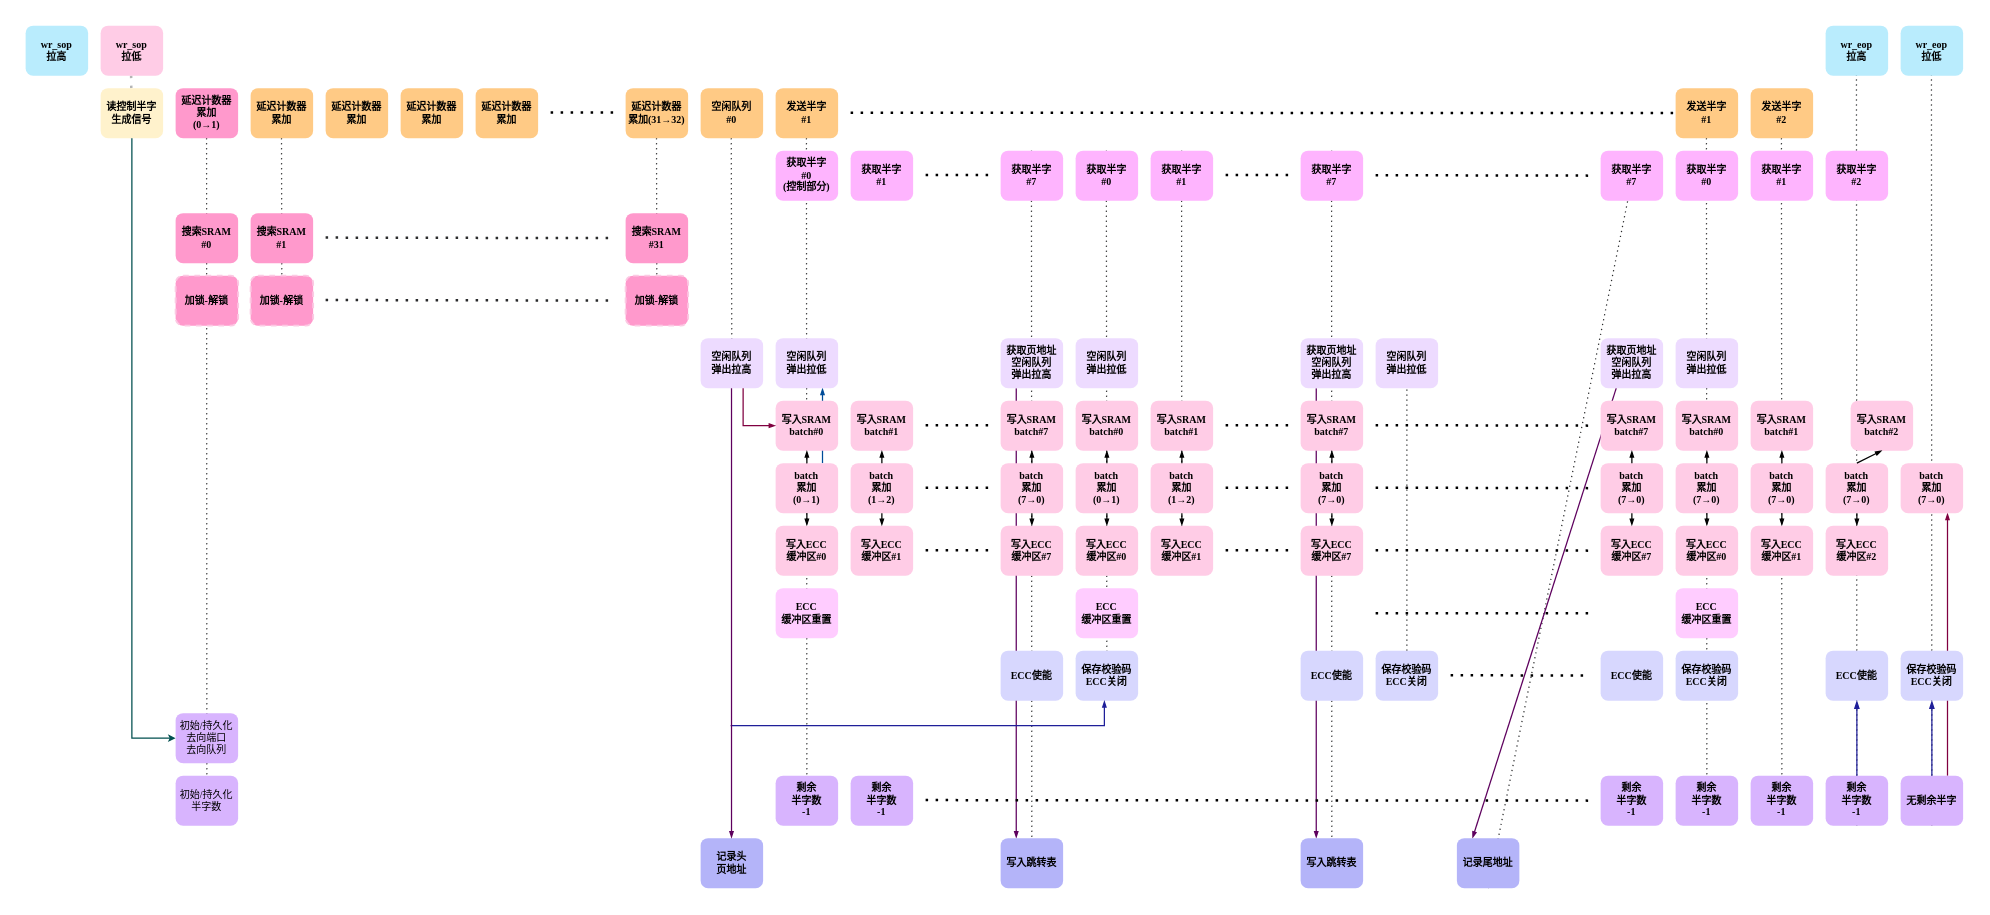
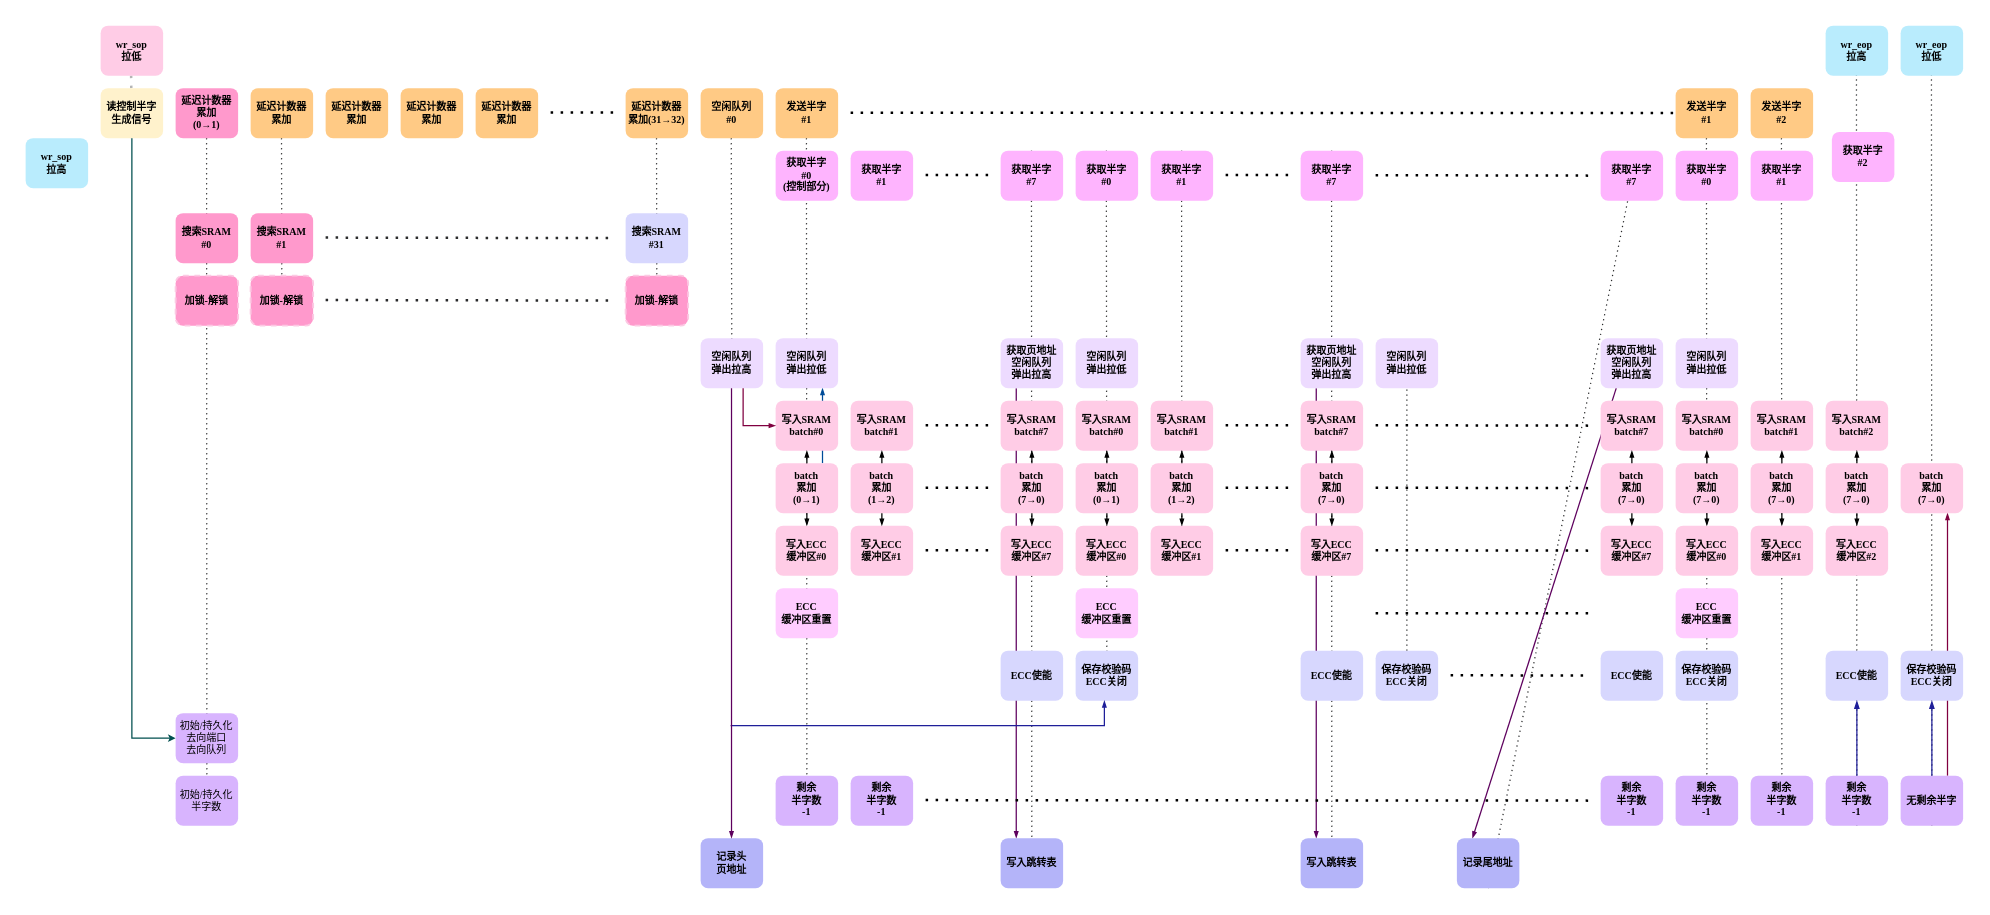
(57, 51) -> (57, 163)
(1857, 176) -> (1863, 157)
(657, 238) -> (657, 238)
(1882, 426) -> (1857, 426)
